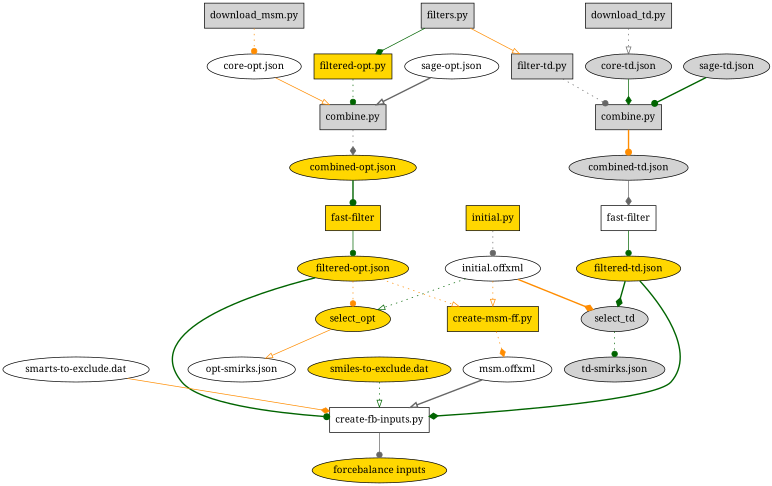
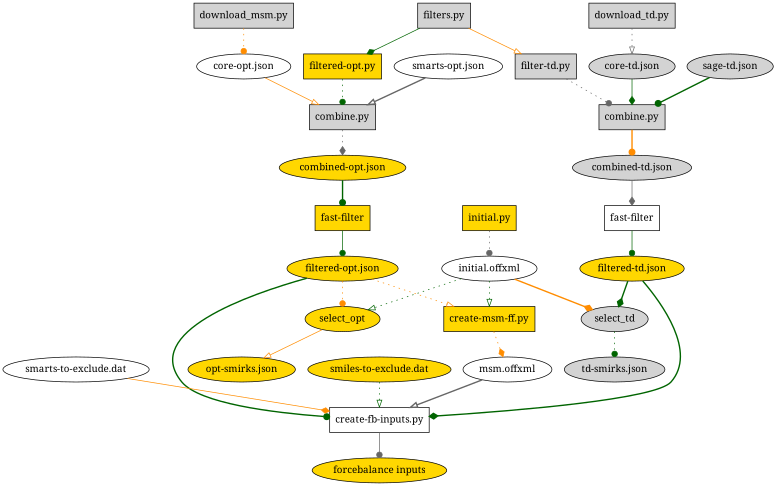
(452, 66) -> (448, 66)
(493, 290) -> (489, 290)
(242, 369) -> (242, 369)
